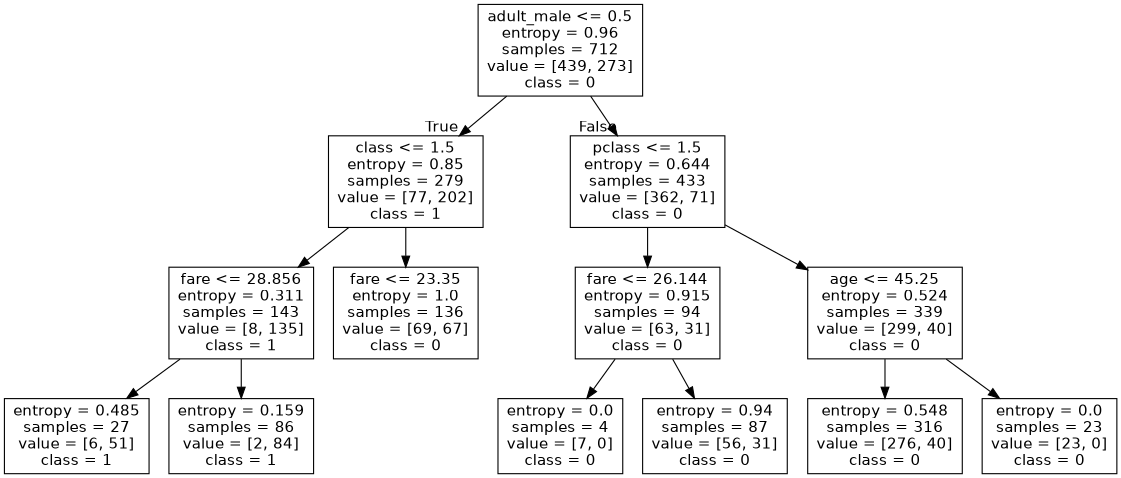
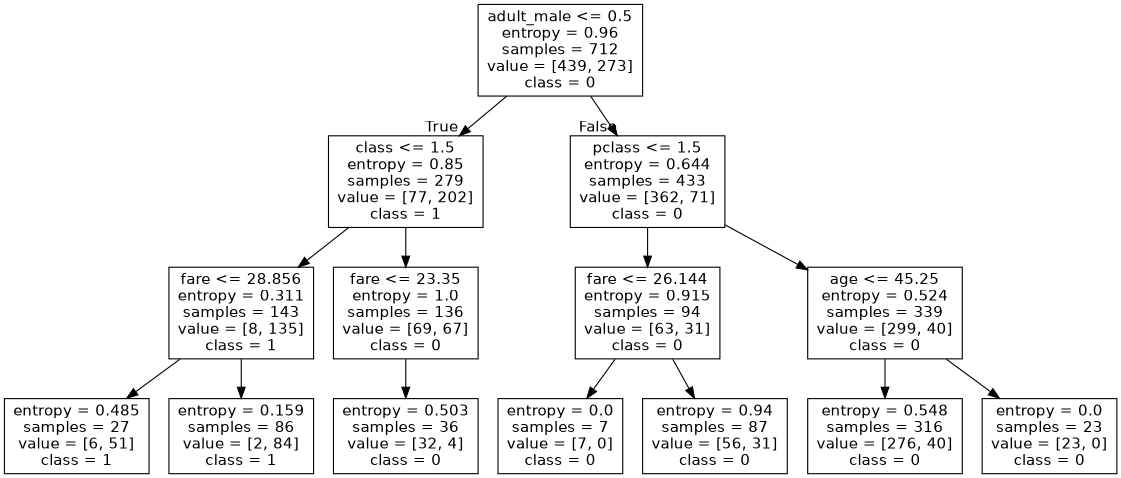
none -> (406, 436)
(560, 436) -> (560, 436)
